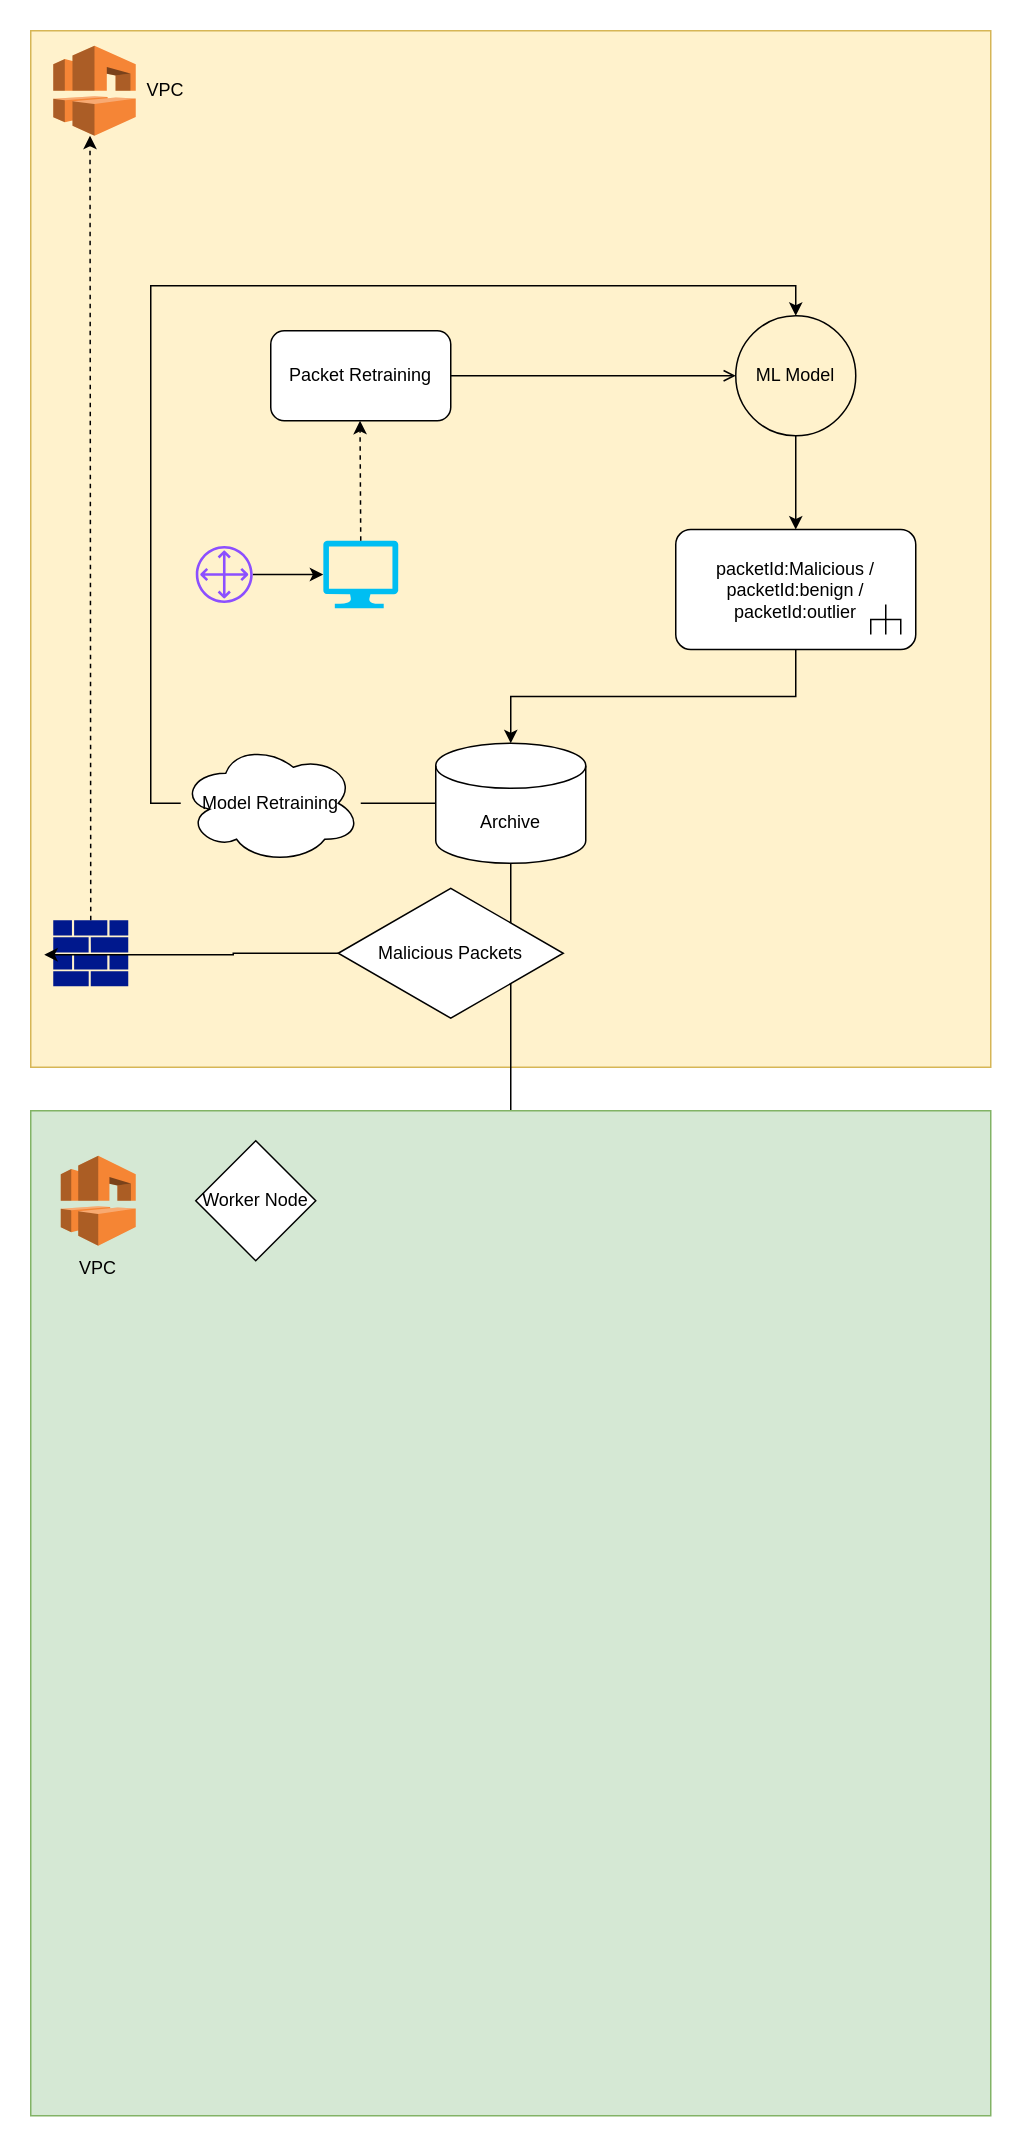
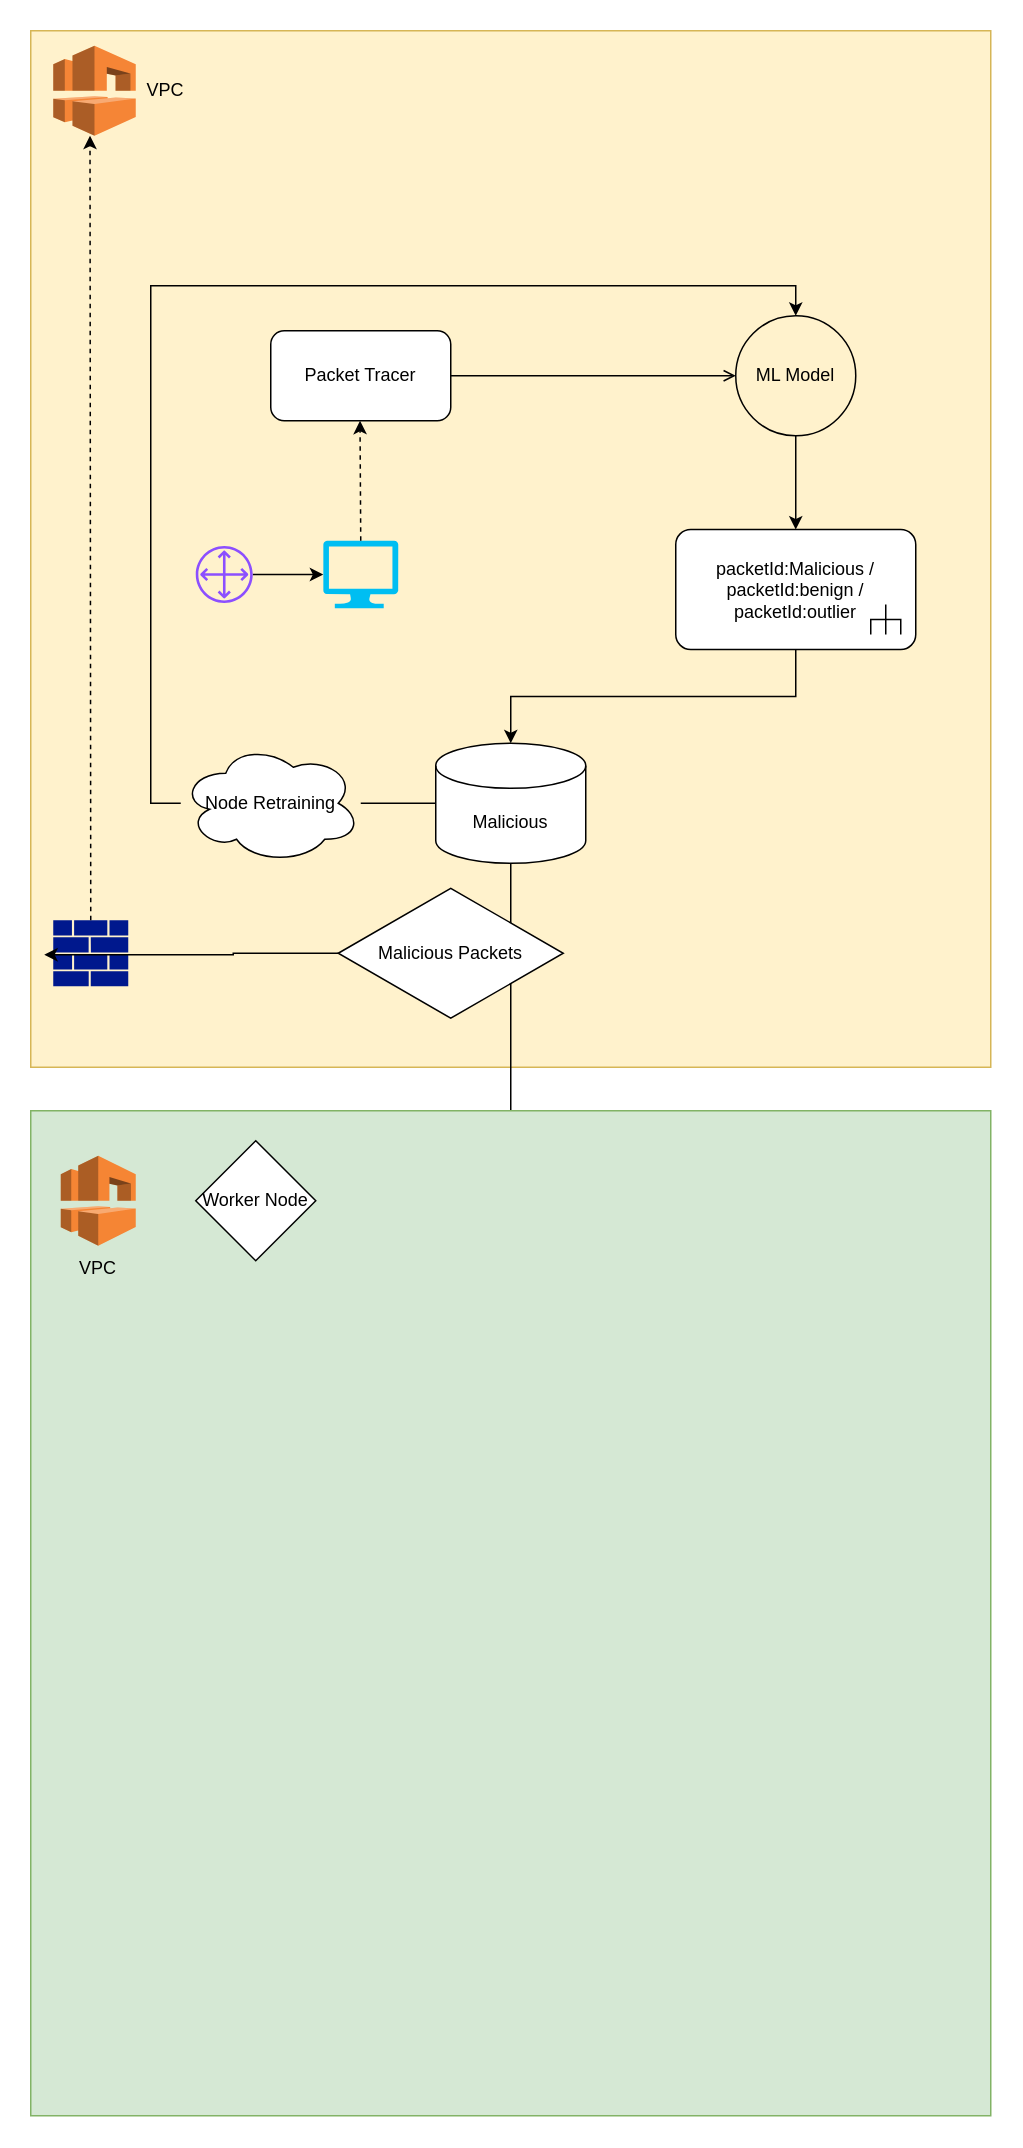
(361, 376) -> (361, 376)
(271, 803) -> (271, 803)
(511, 823) -> (511, 823)
